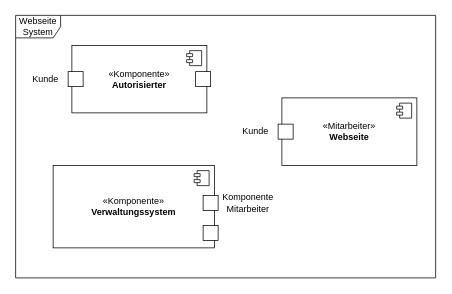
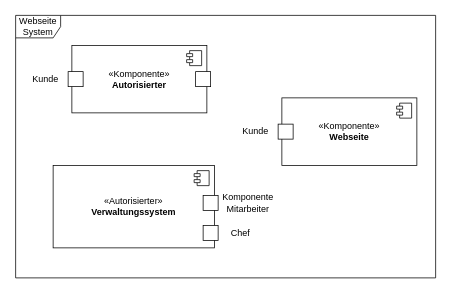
(349, 132) -> (349, 132)
(134, 207) -> (134, 207)
none -> (240, 233)
